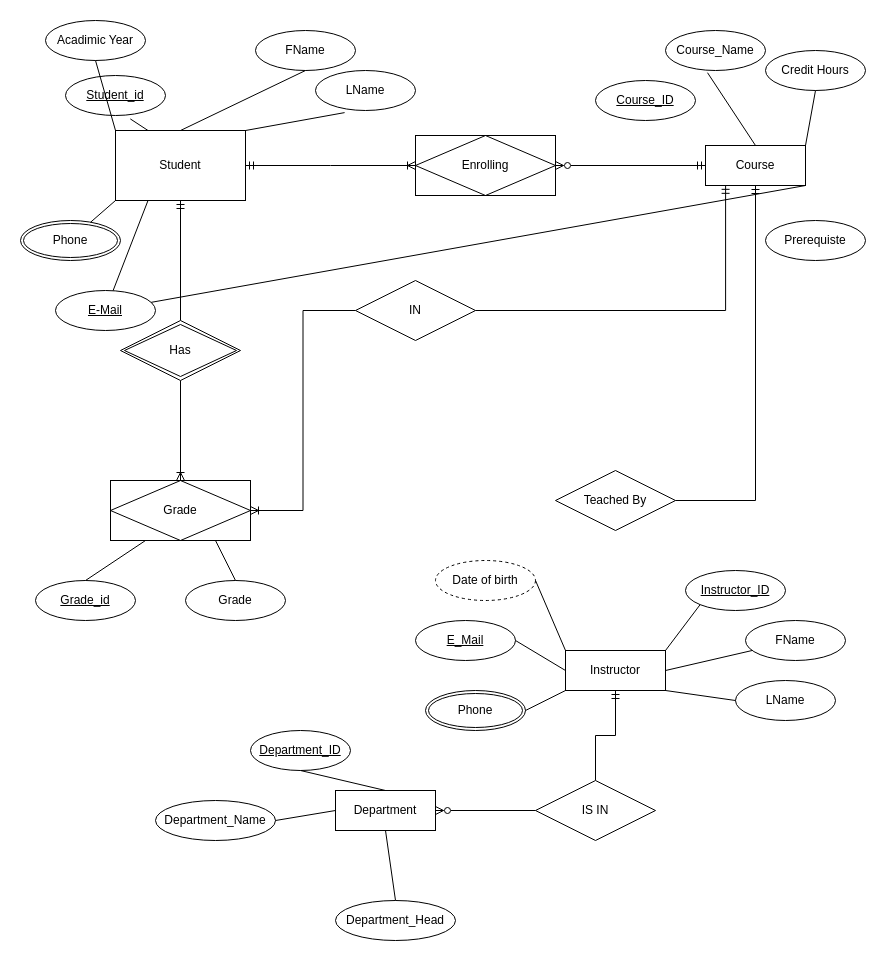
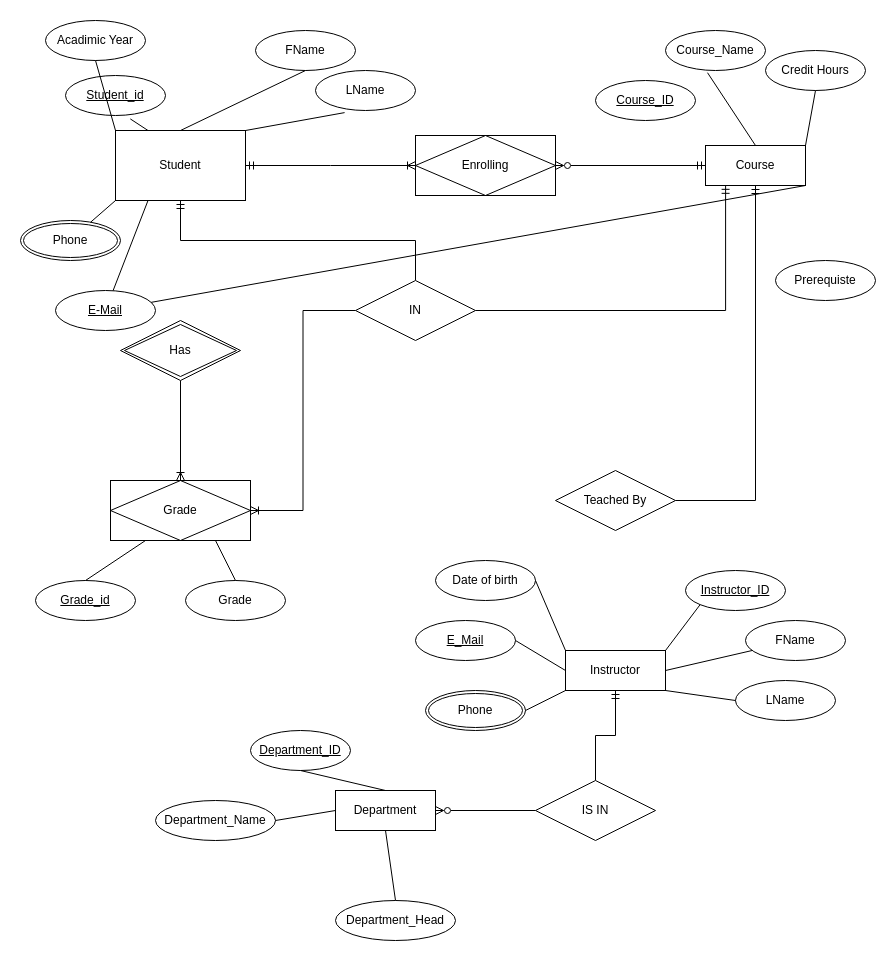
(816, 241) -> (826, 281)
(181, 279) -> (317, 241)
(486, 581) -> (486, 581)
